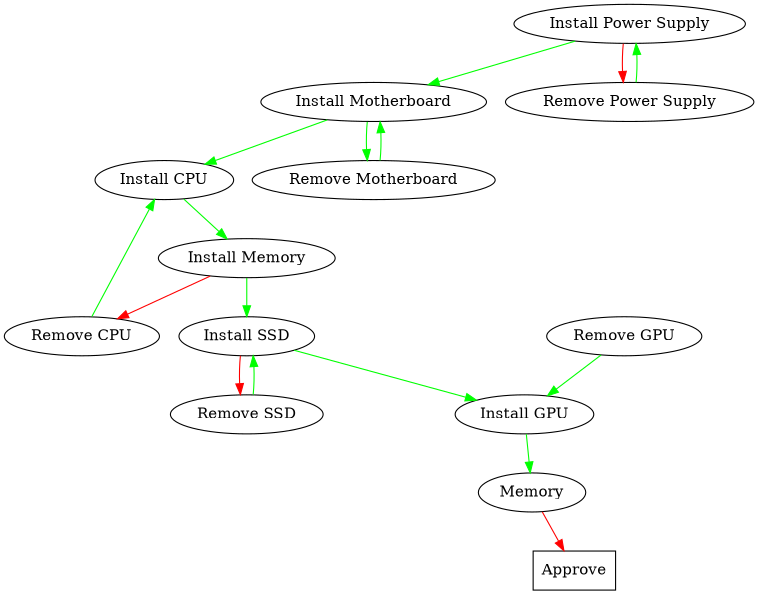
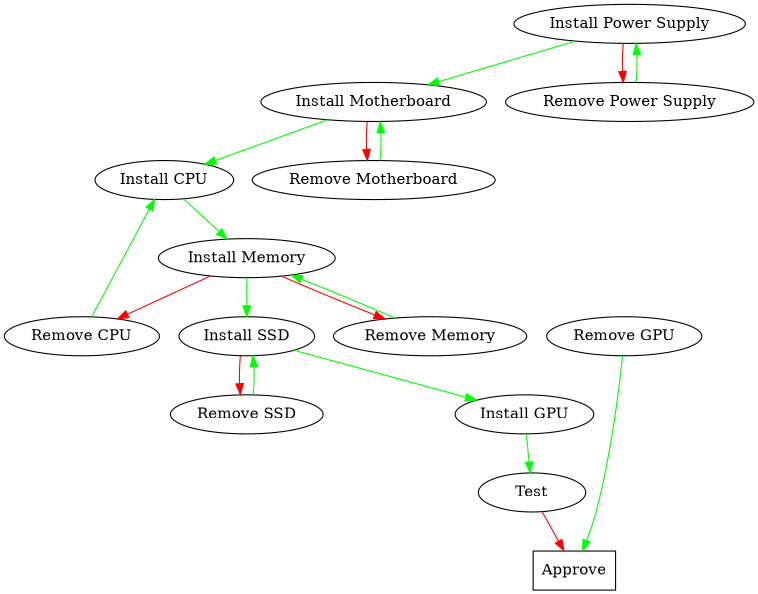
(366, 136) -> (366, 136)
none -> (430, 336)
(579, 372) -> (610, 449)
(532, 492) -> (532, 492)
